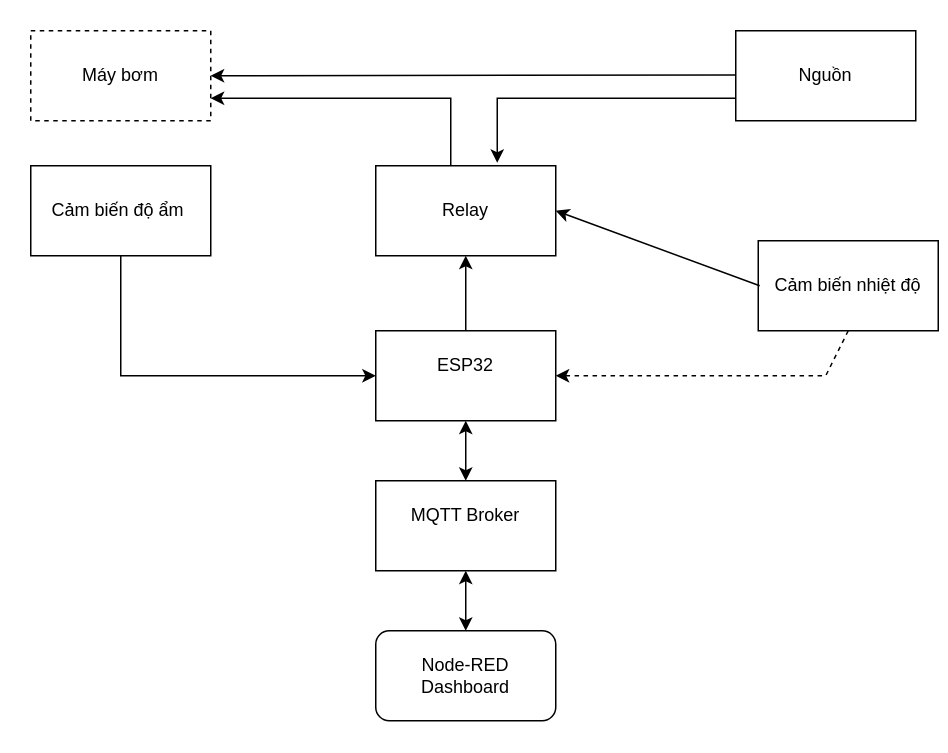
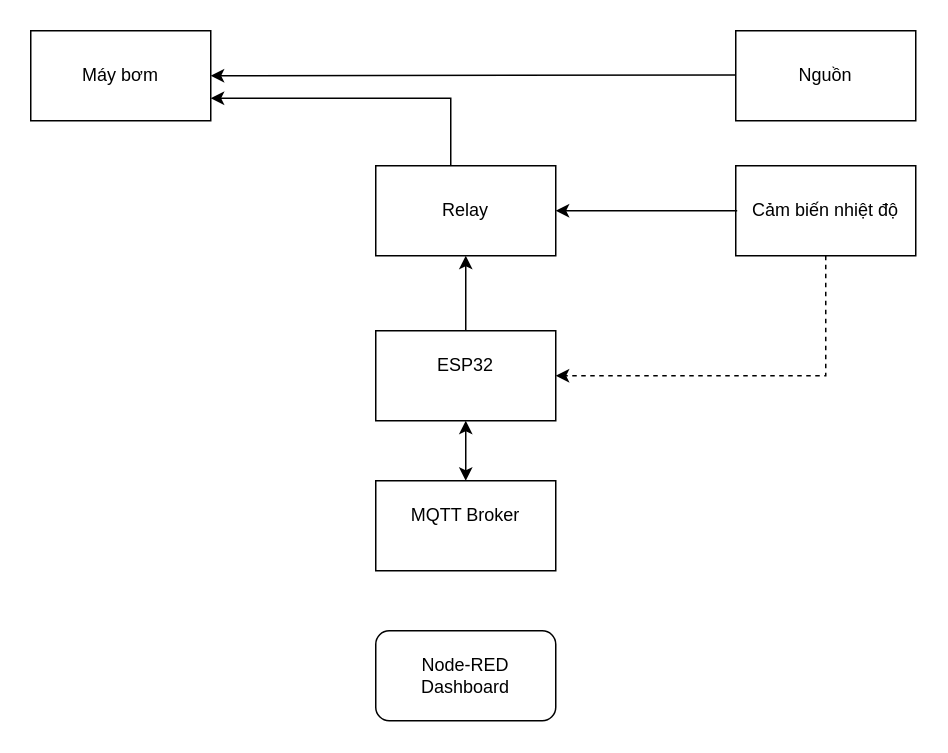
(121, 76) -> (121, 76)
(589, 98) -> none
(121, 211) -> none
(848, 286) -> (826, 211)
(183, 376) -> none
(466, 601) -> none
